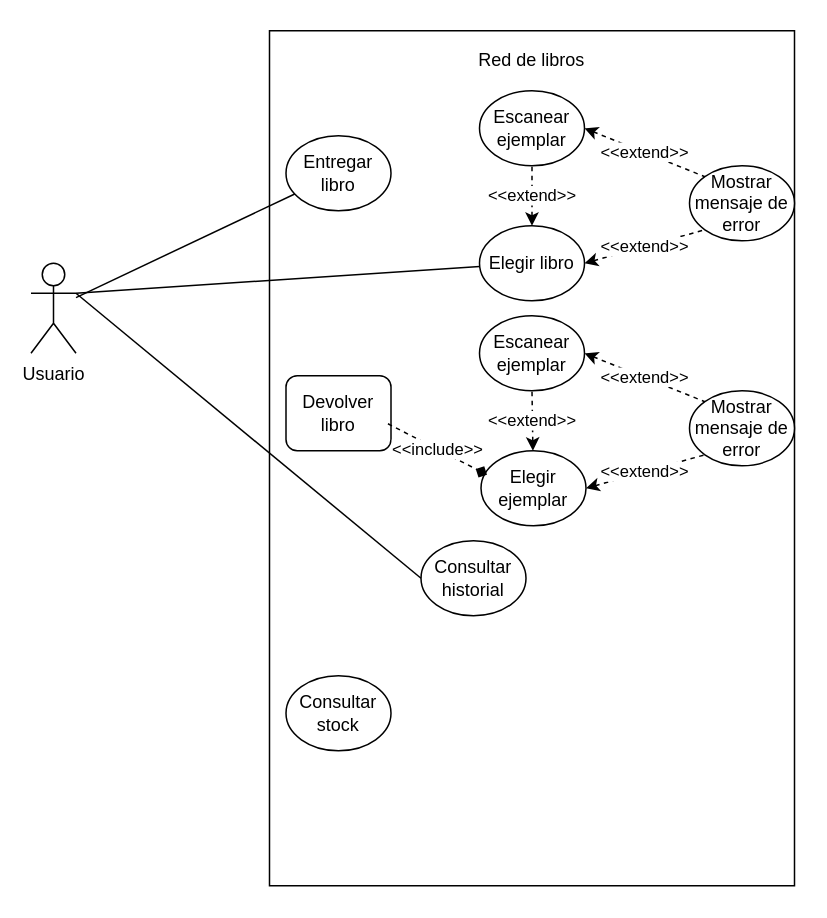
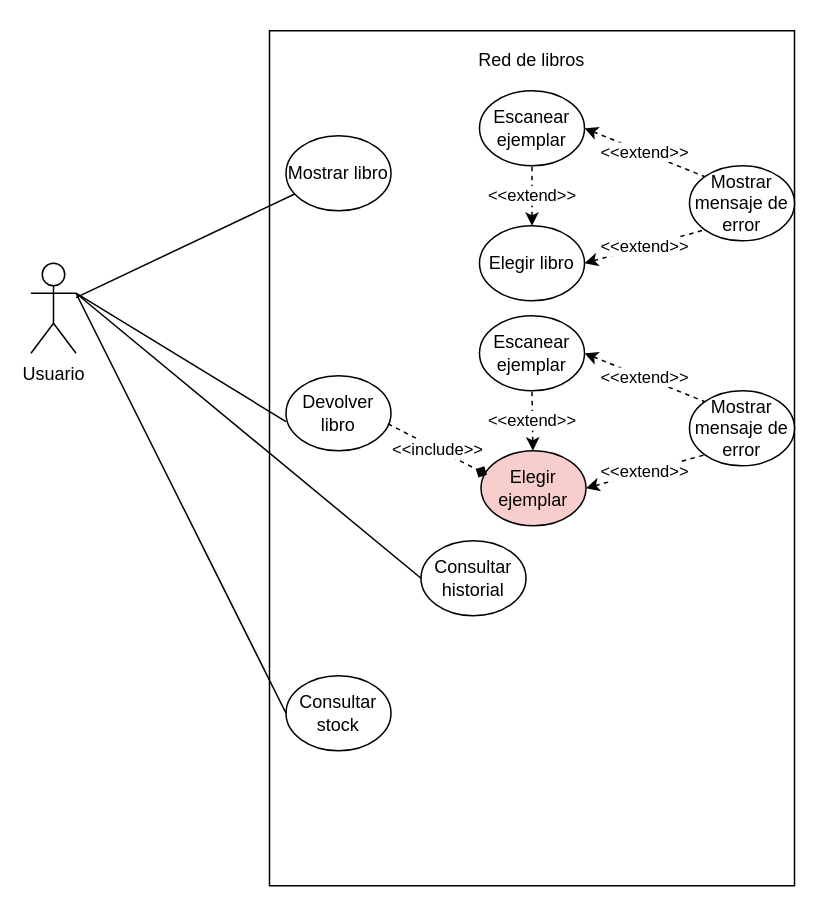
(338, 173) -> (338, 173)
(285, 279) -> (182, 505)
none -> (184, 359)
(338, 413) -> (338, 413)
(533, 488) -> (533, 488)
